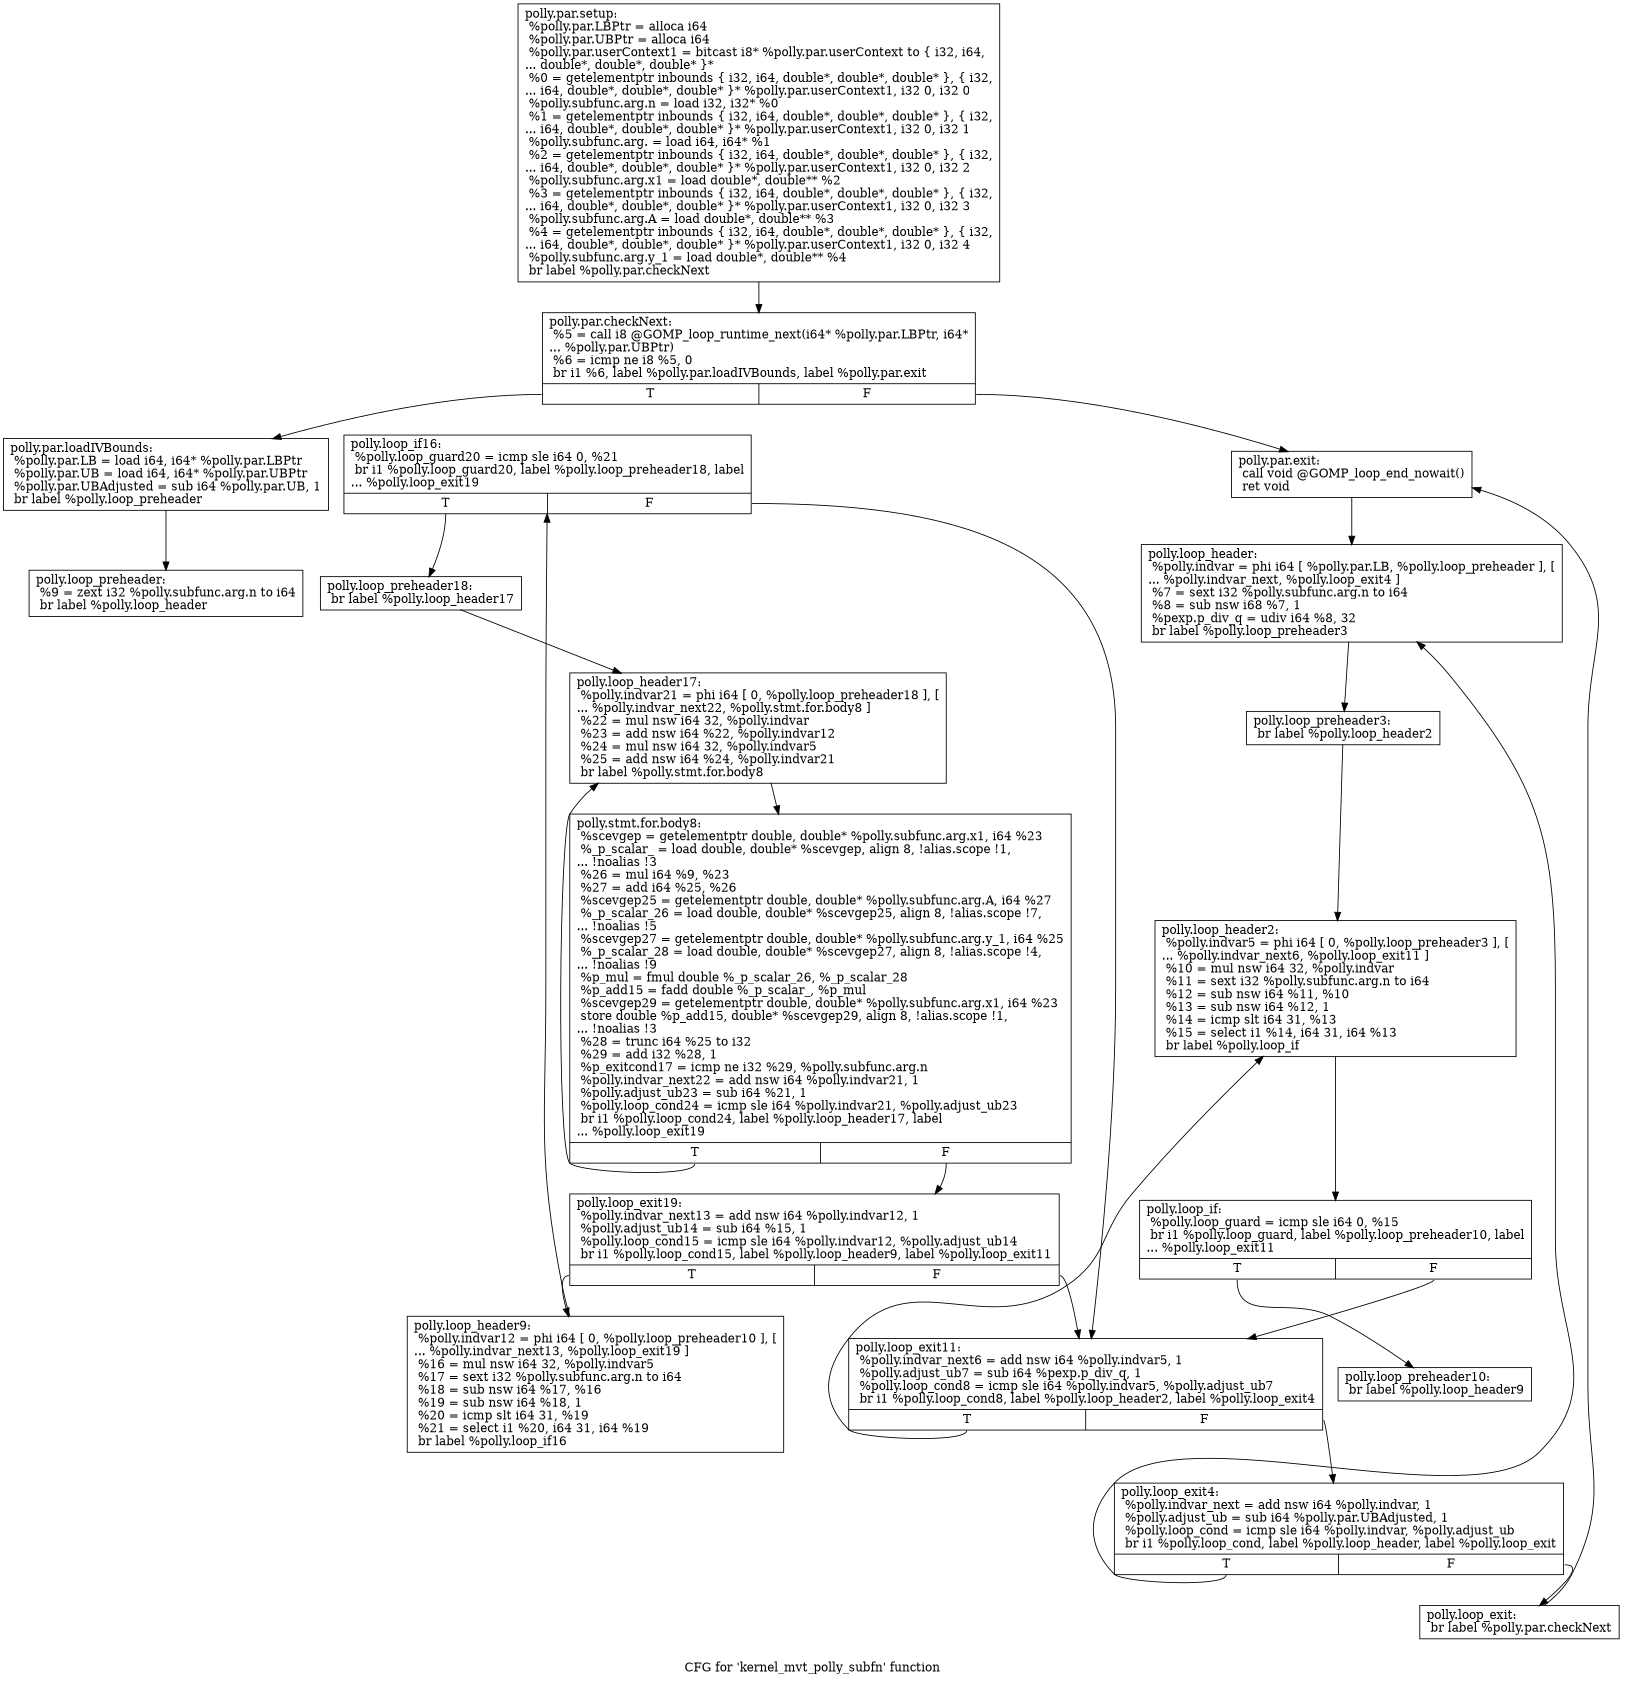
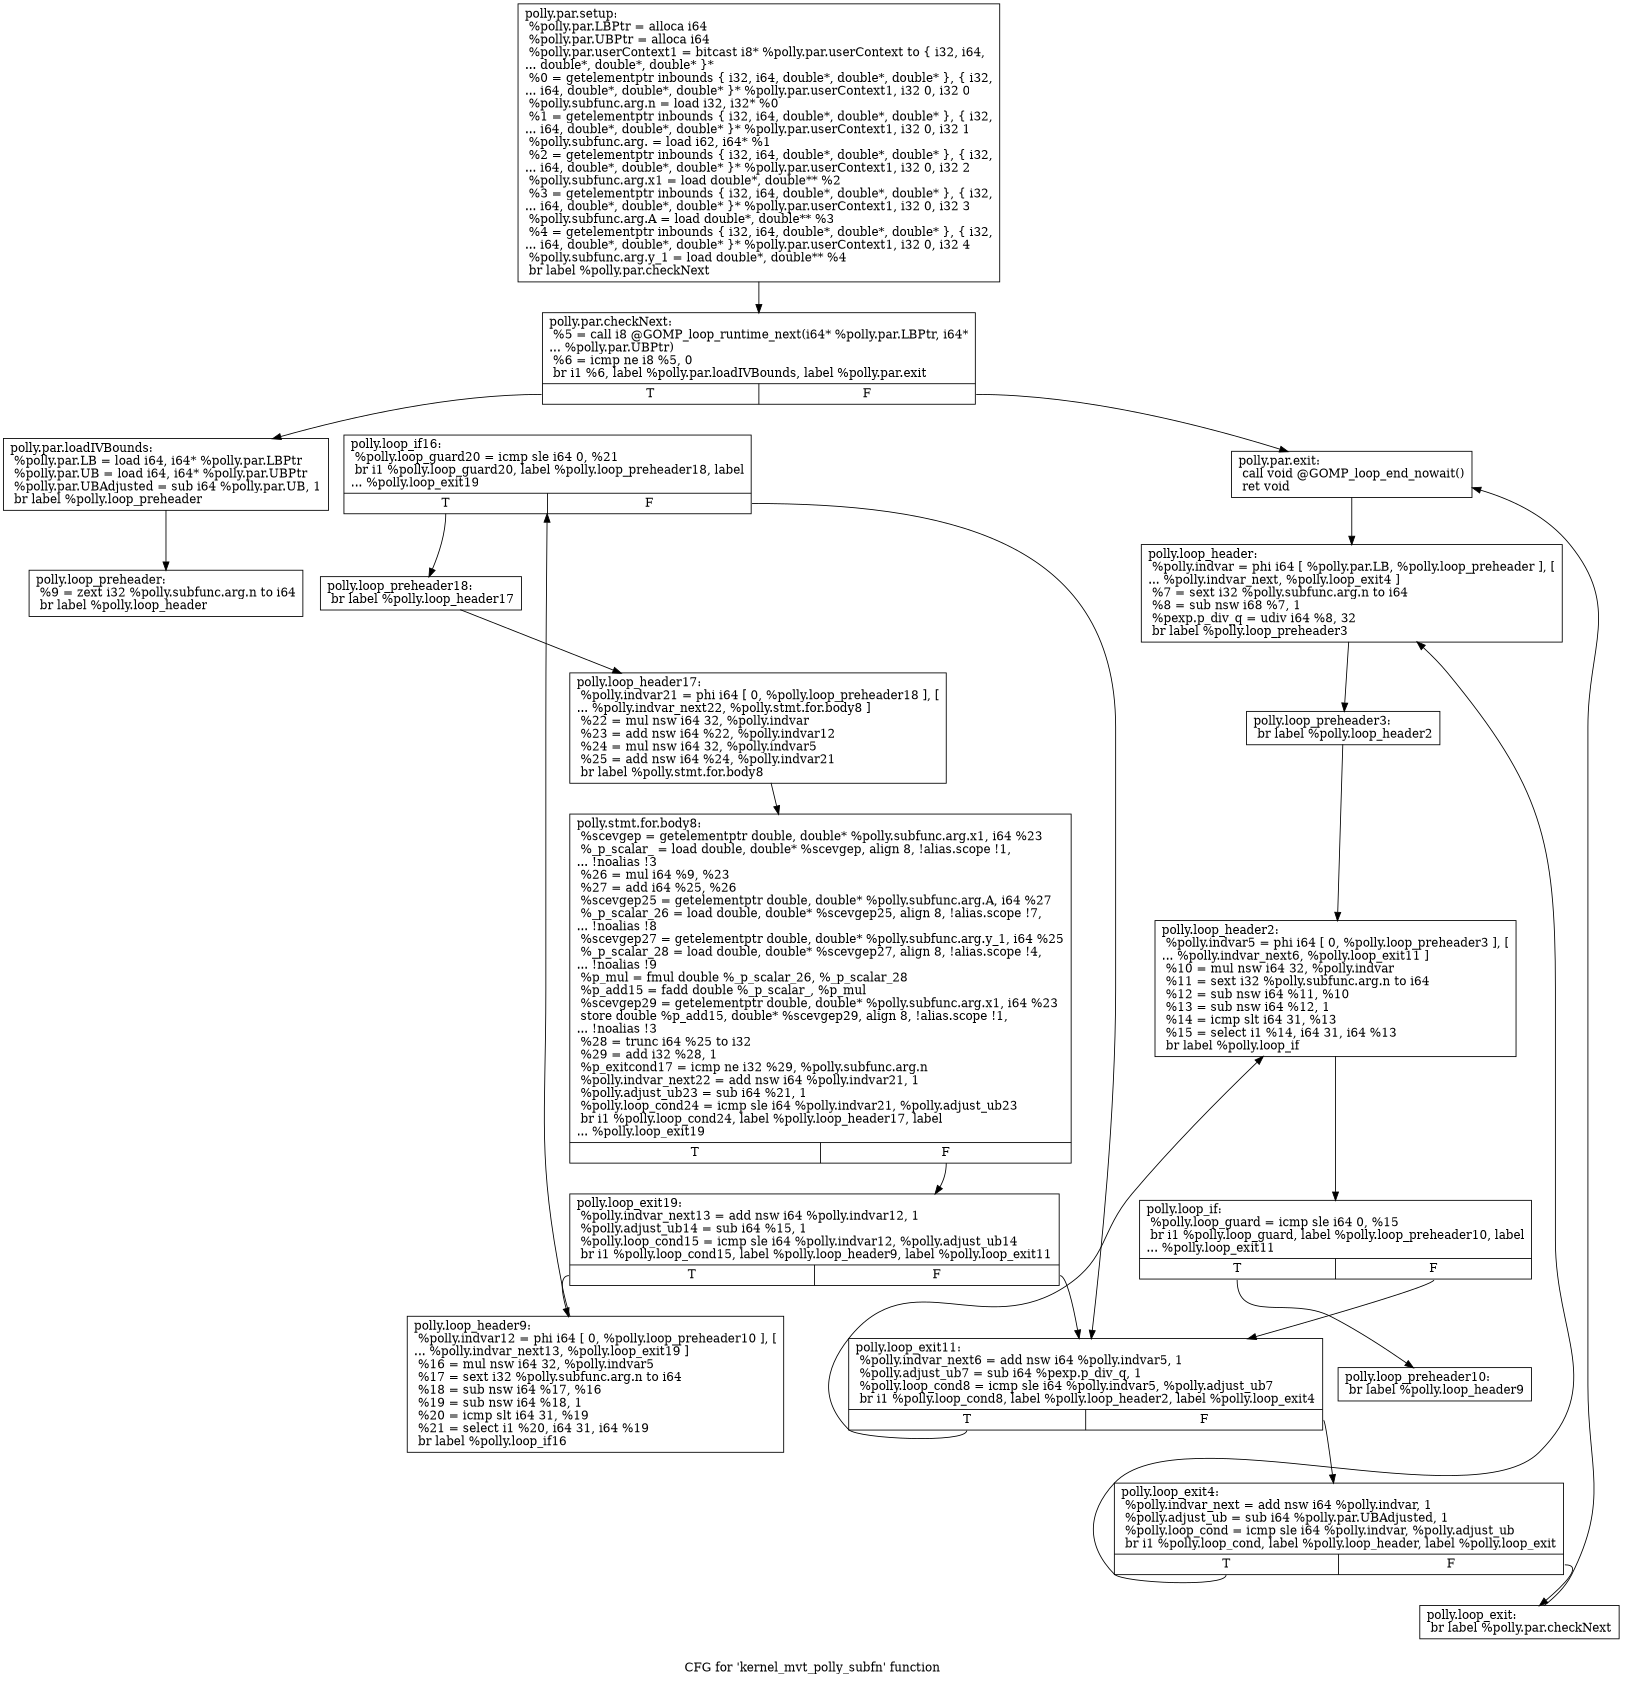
(648, 142) -> (648, 142)
(617, 927) -> (617, 927)
(561, 1036) -> none
